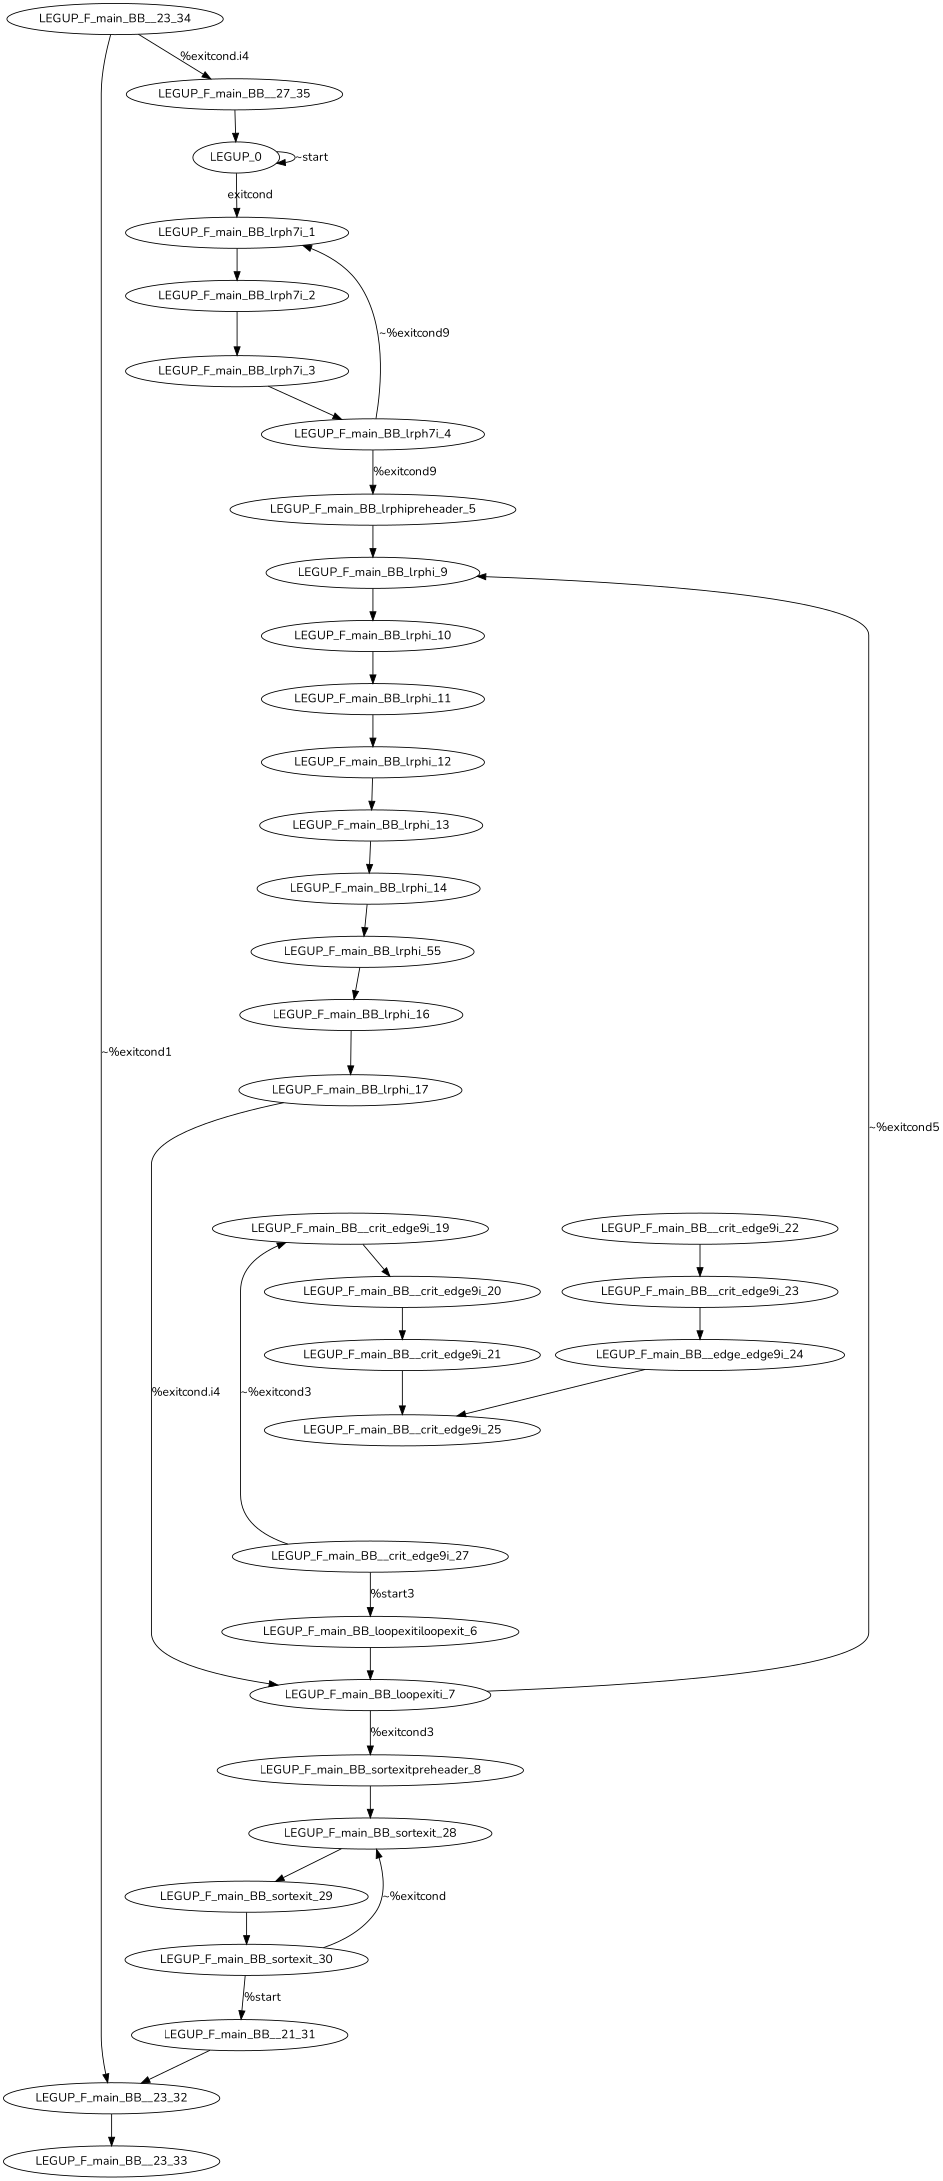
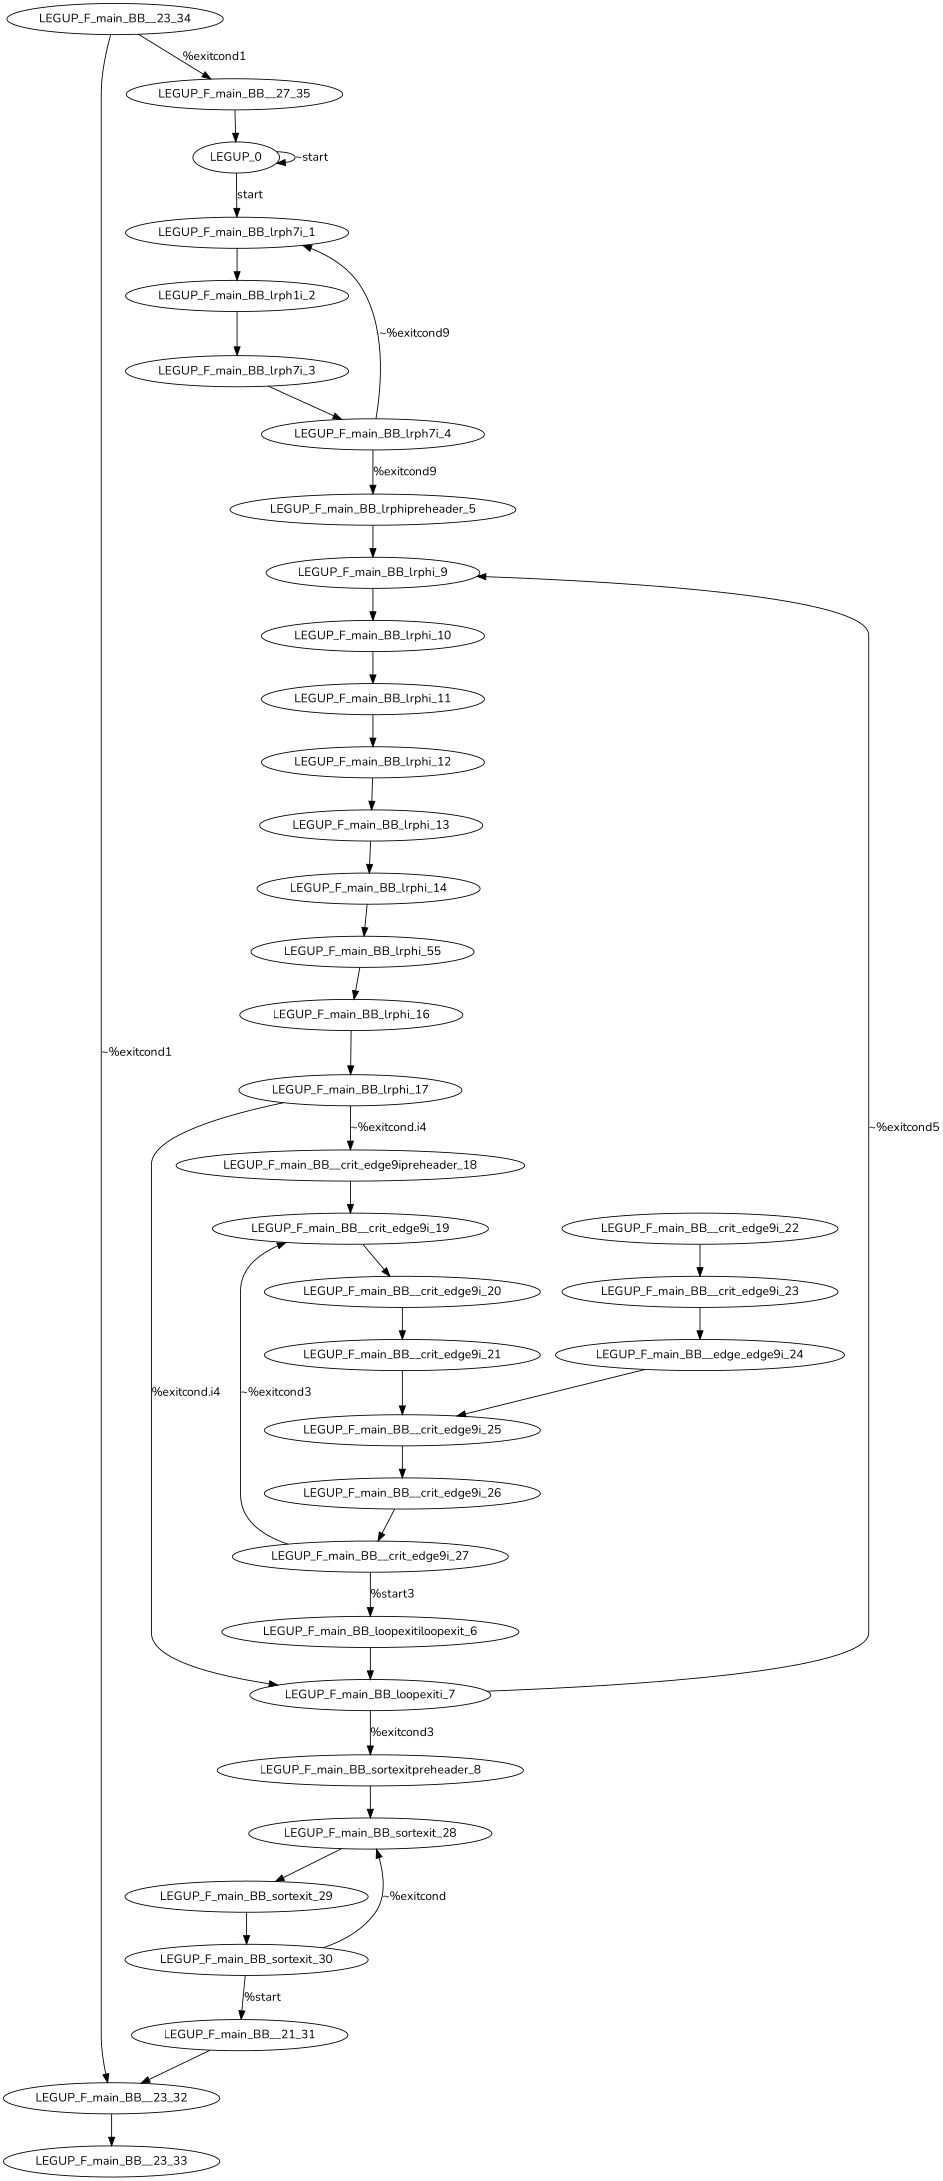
(215, 57) -> (215, 57)
(250, 195) -> (250, 195)
(237, 296) -> (237, 296)
none -> (350, 1166)
none -> (402, 1493)
